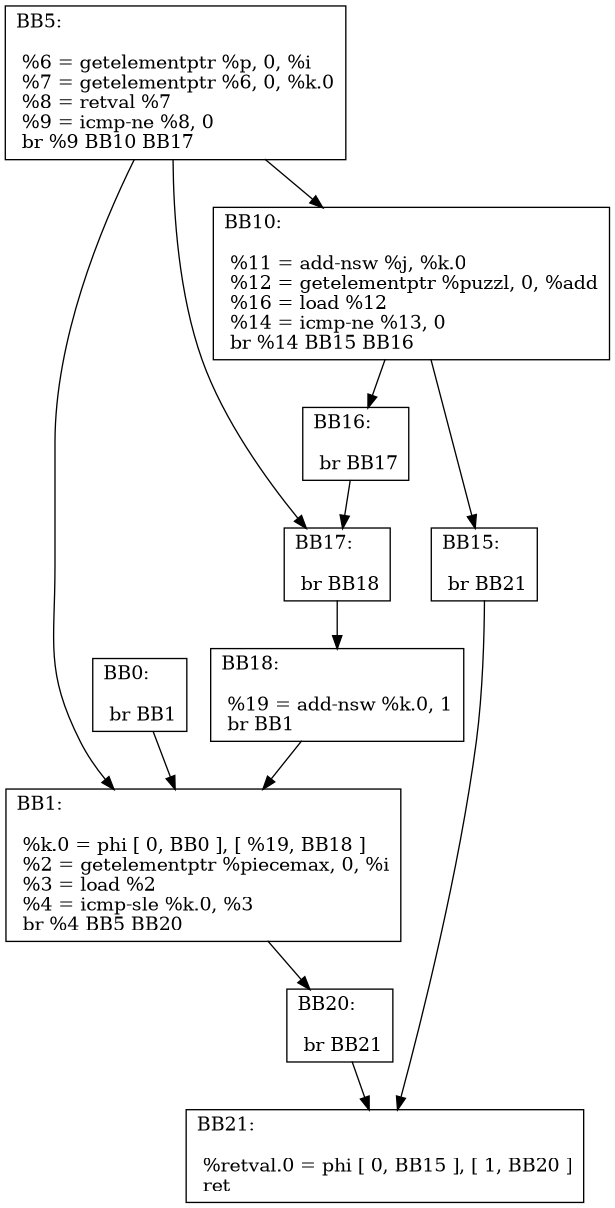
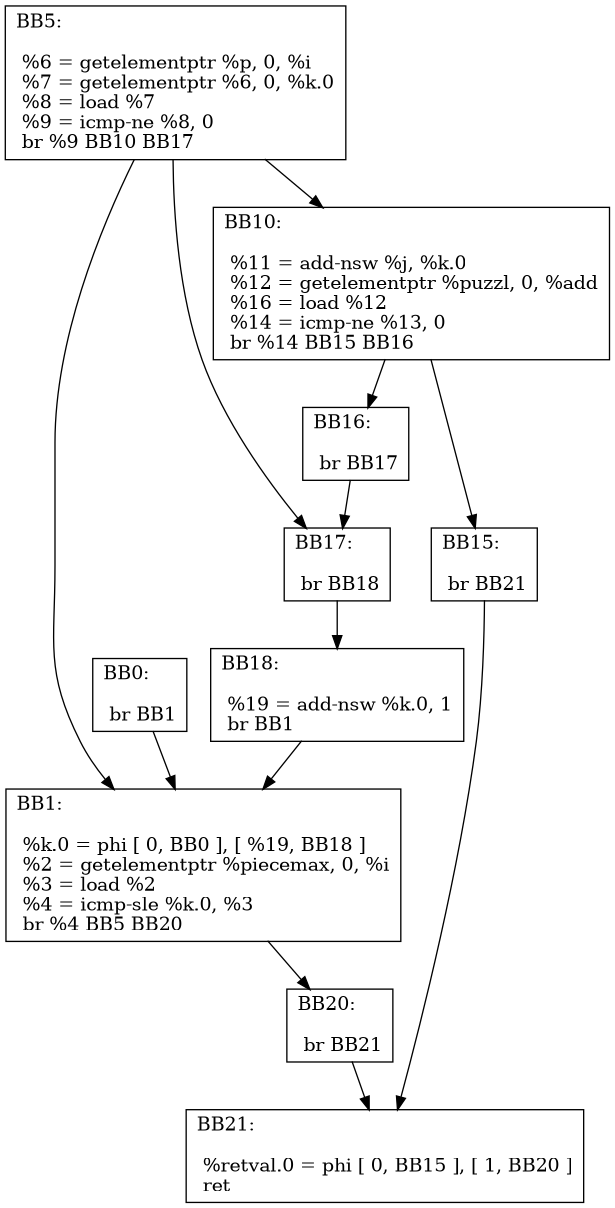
(94, 103) -> (86, 103)
